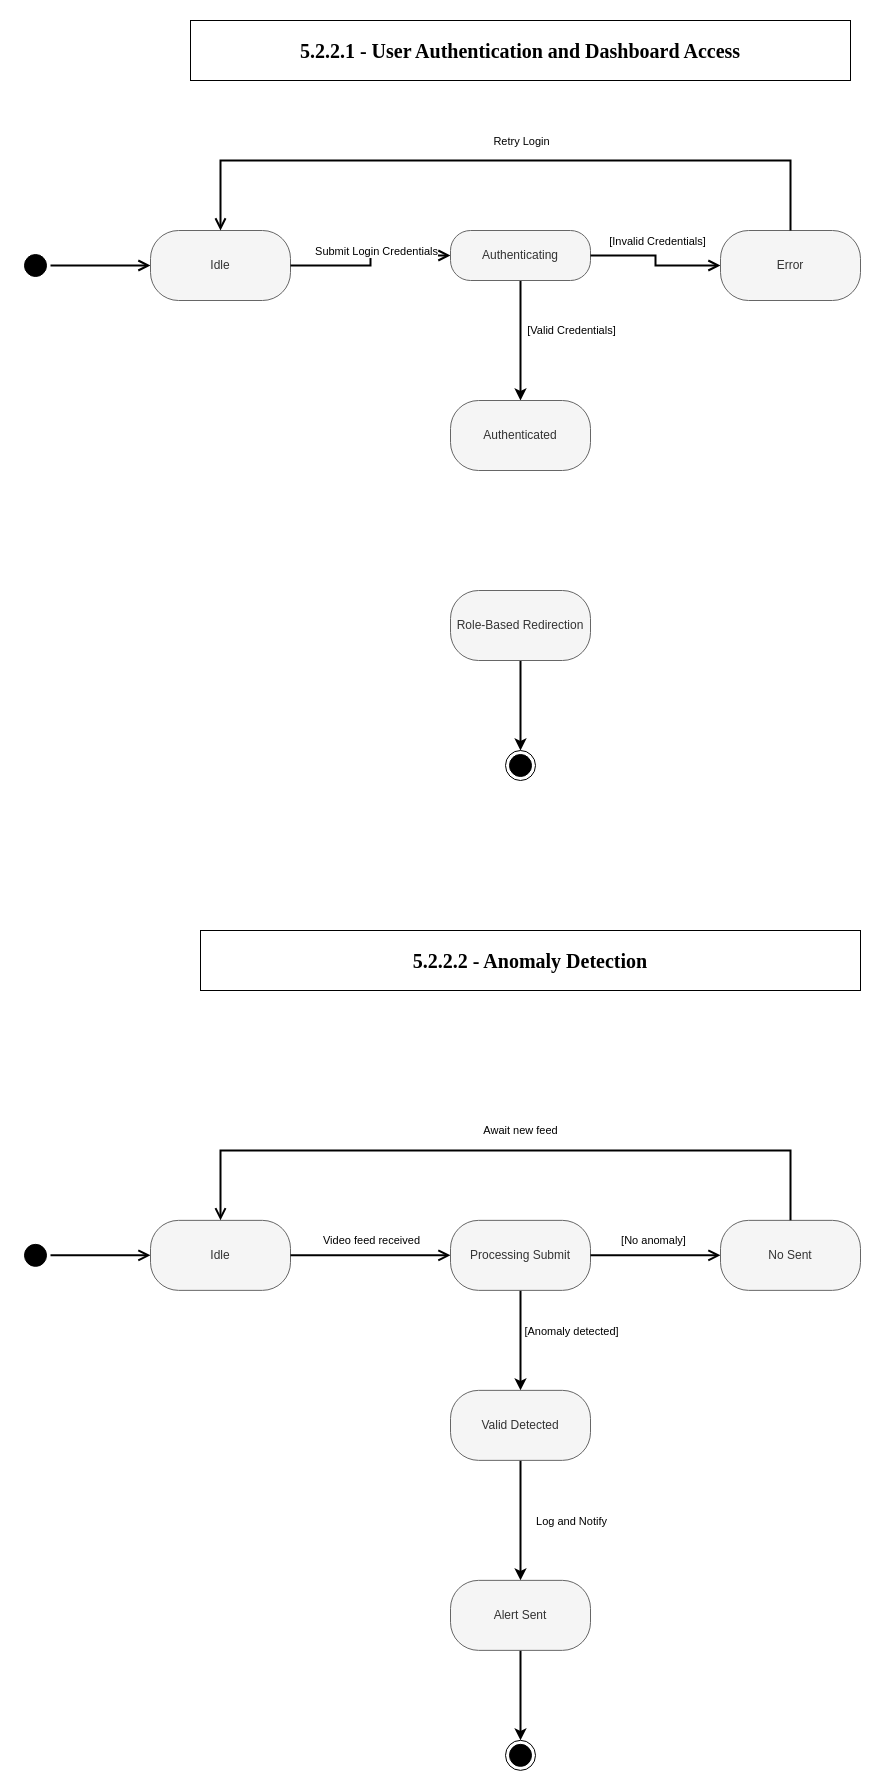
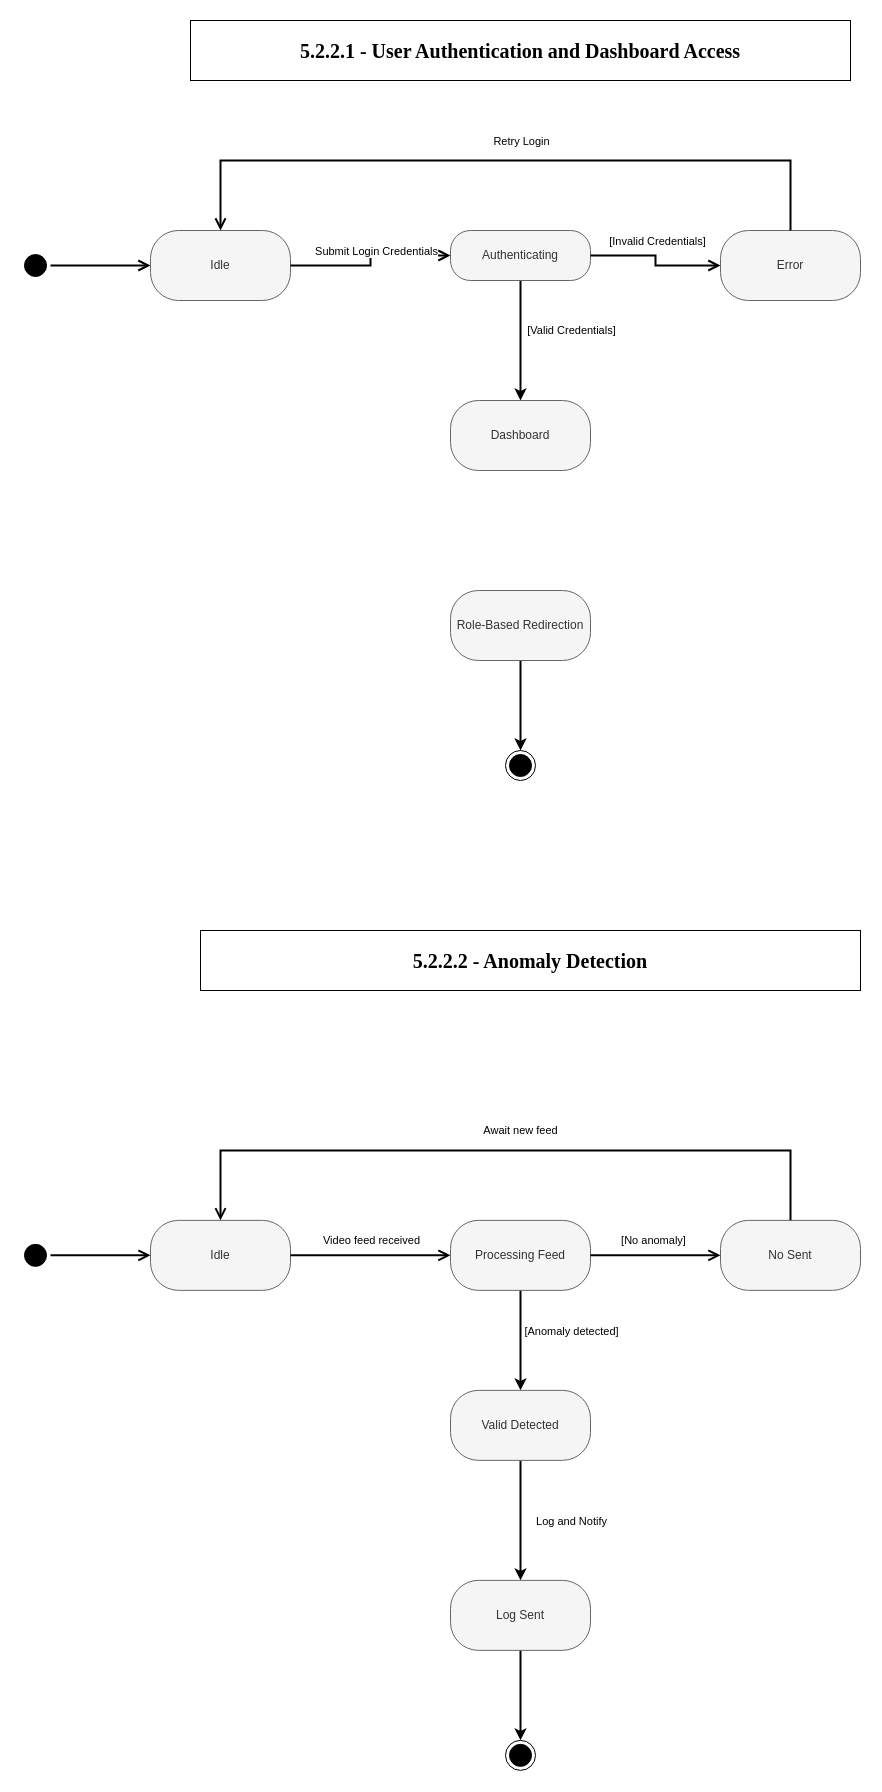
(521, 436) -> (521, 436)
(521, 1256) -> (521, 1256)
(521, 1616) -> (521, 1616)
